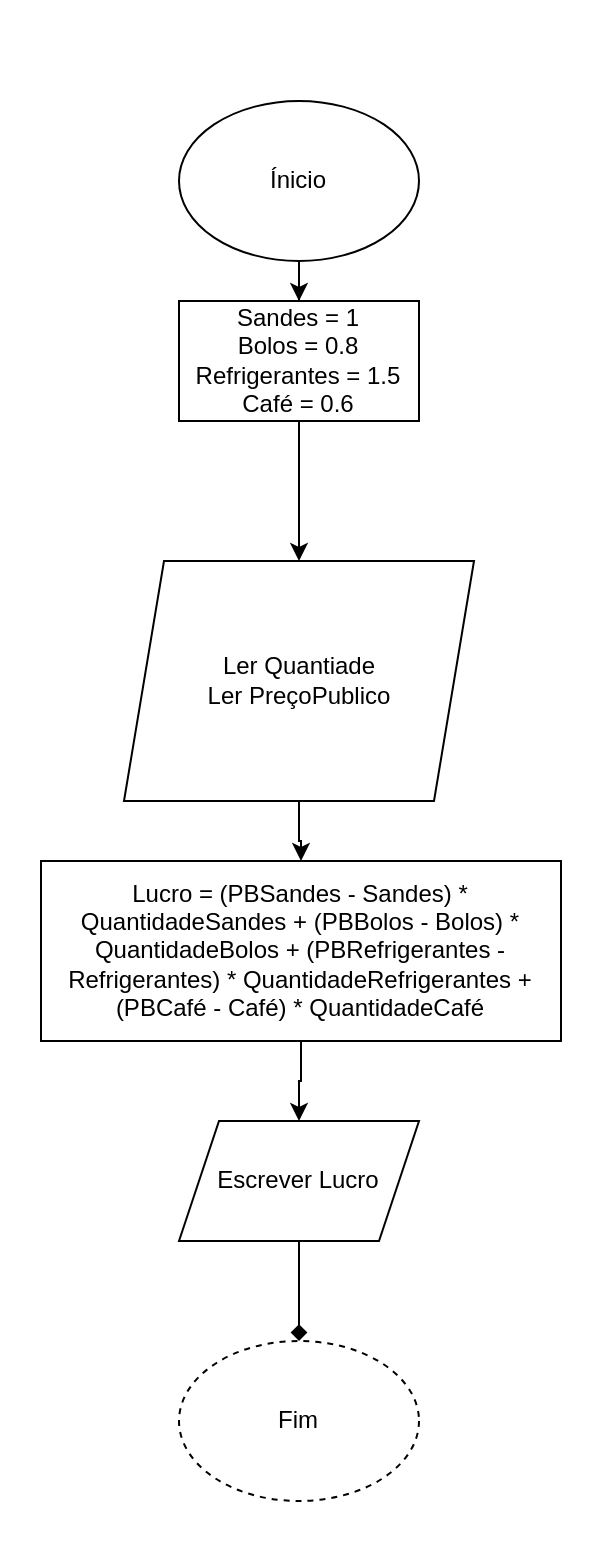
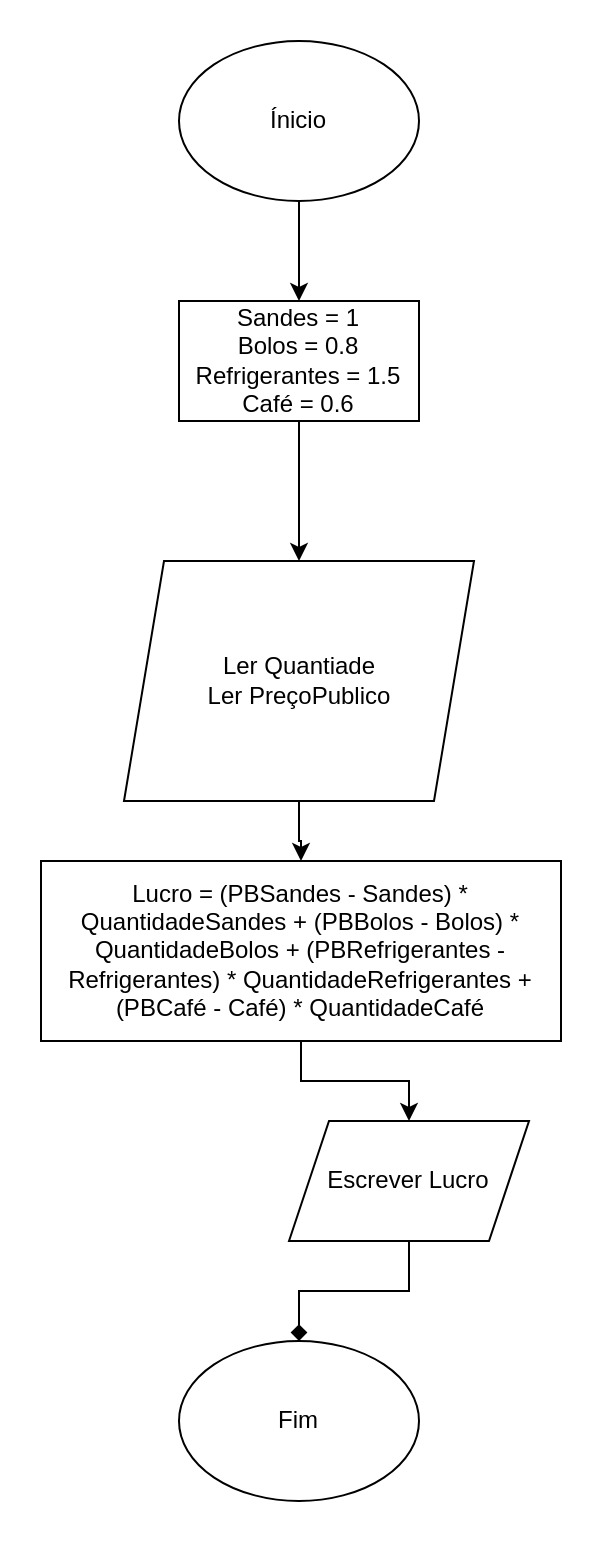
(299, 181) -> (299, 121)
(299, 1181) -> (409, 1181)
(299, 1421) -> (299, 1421)
